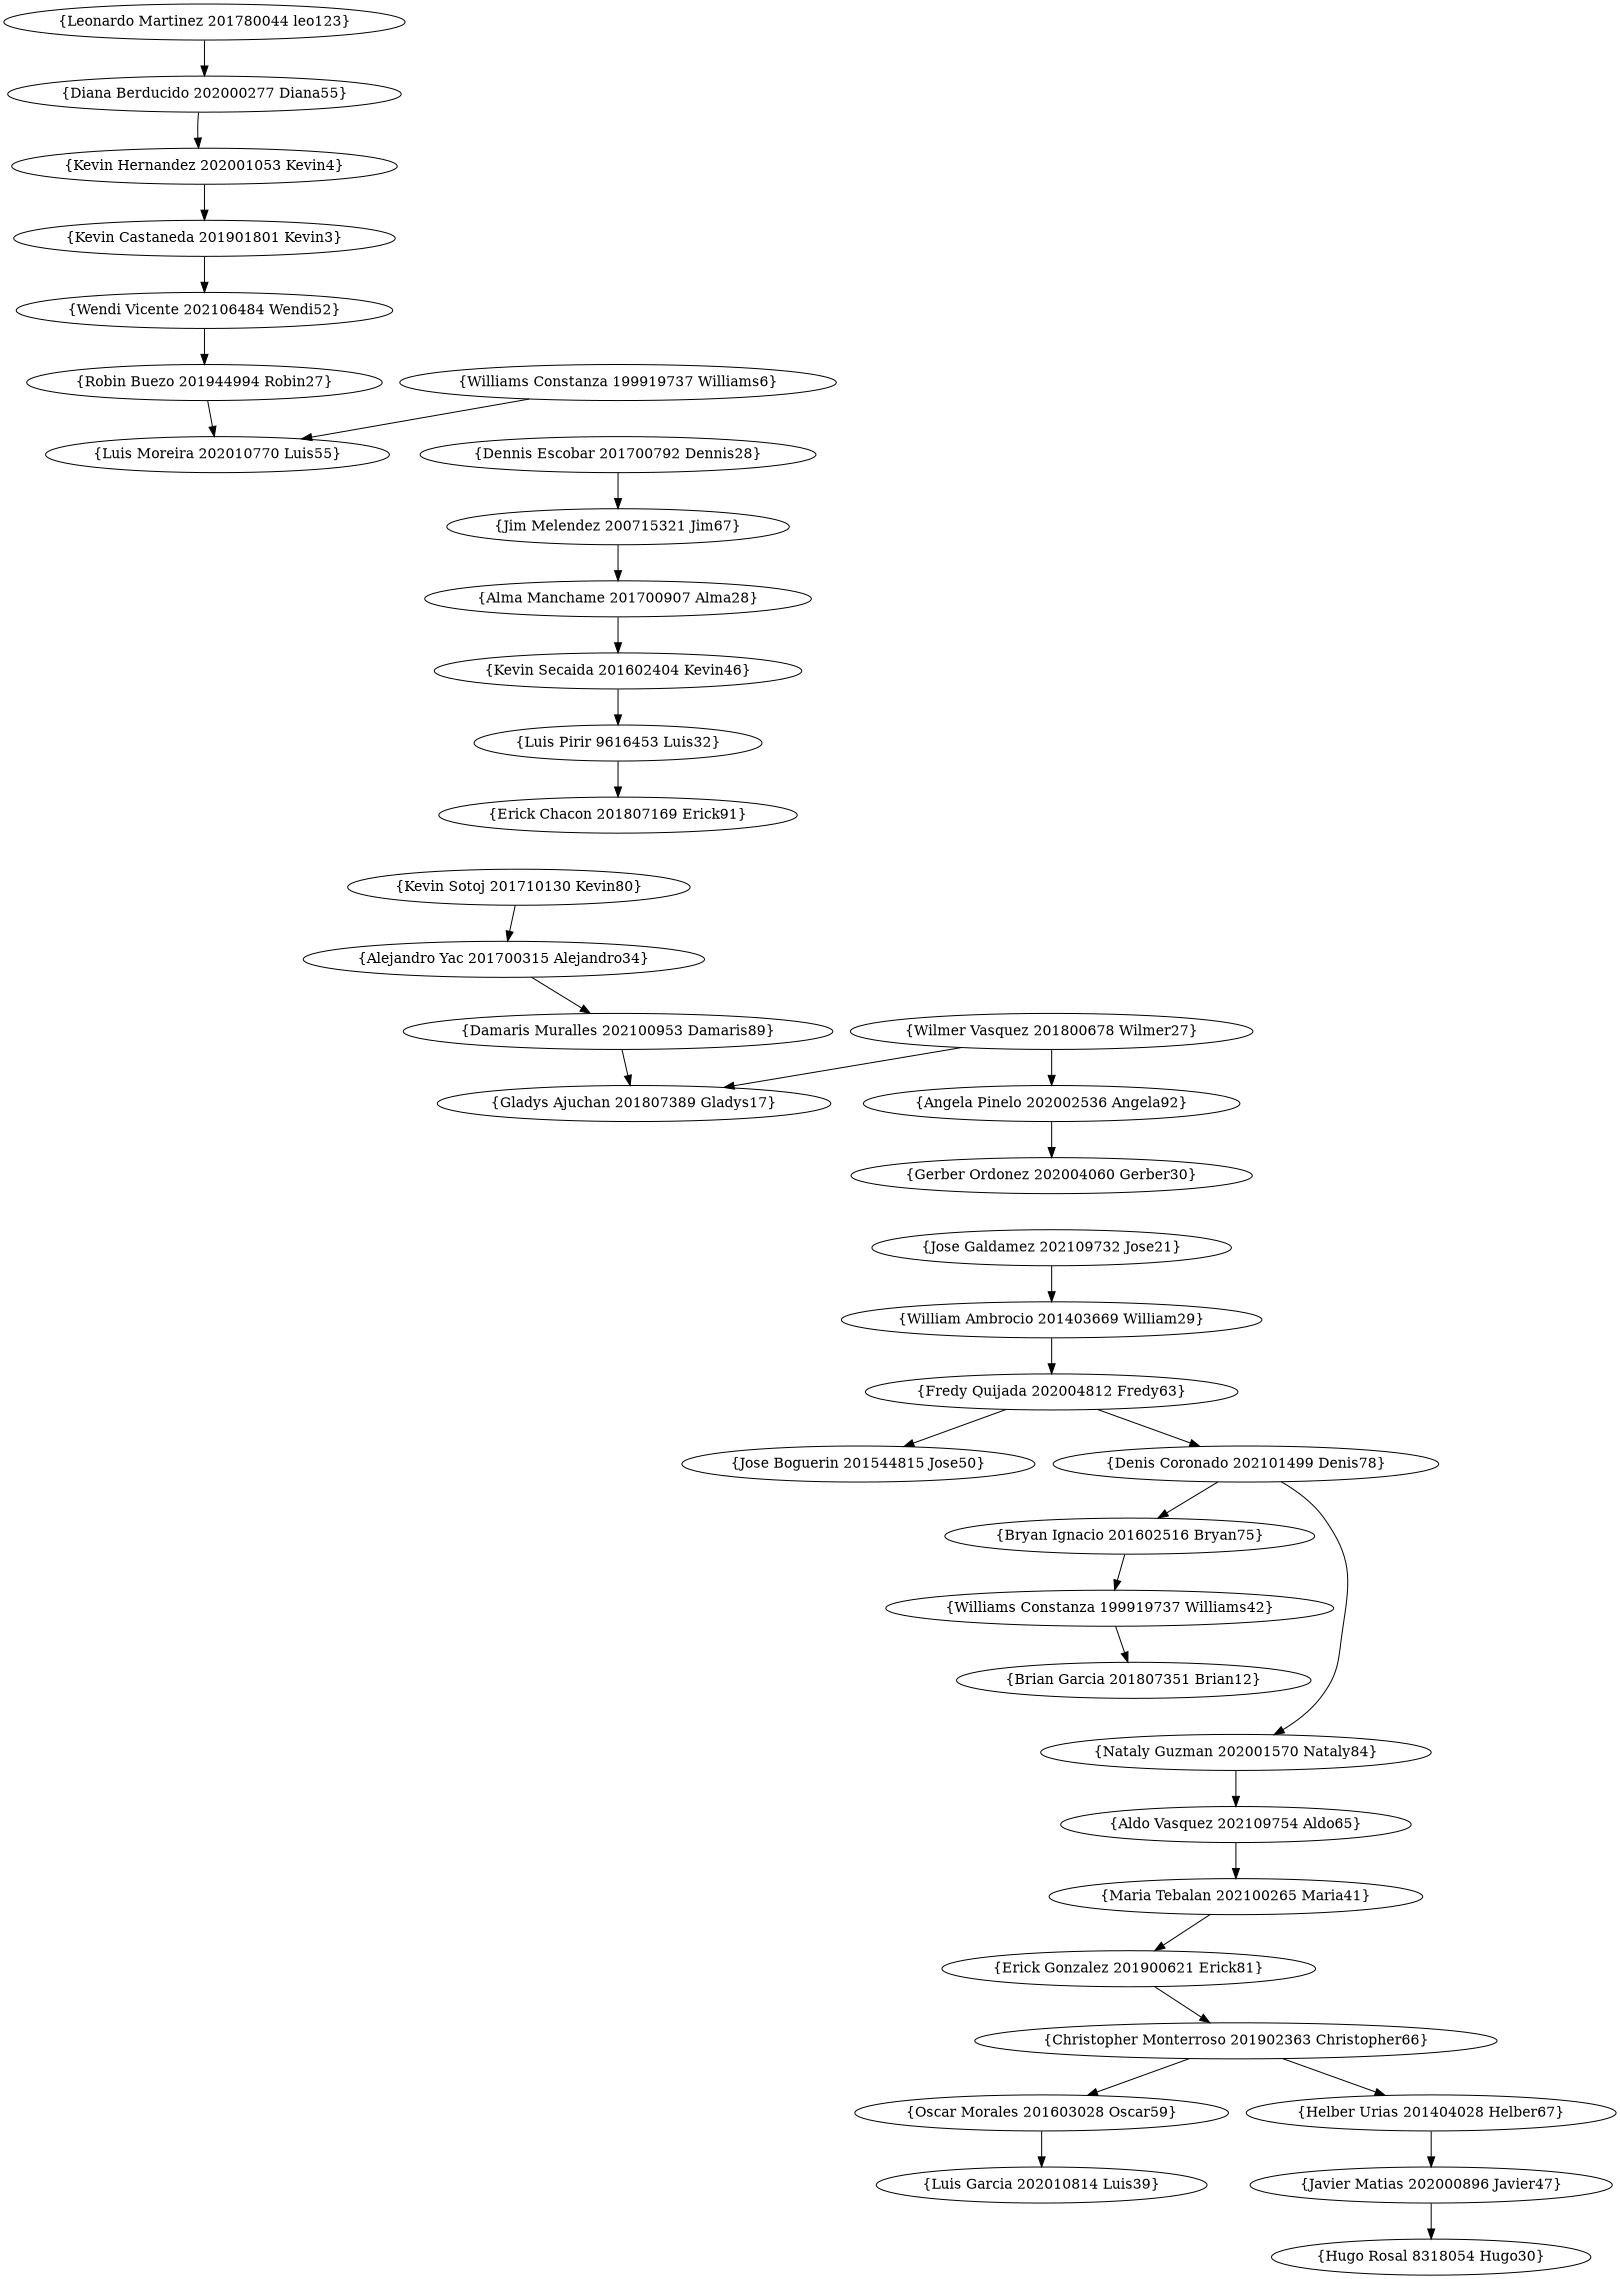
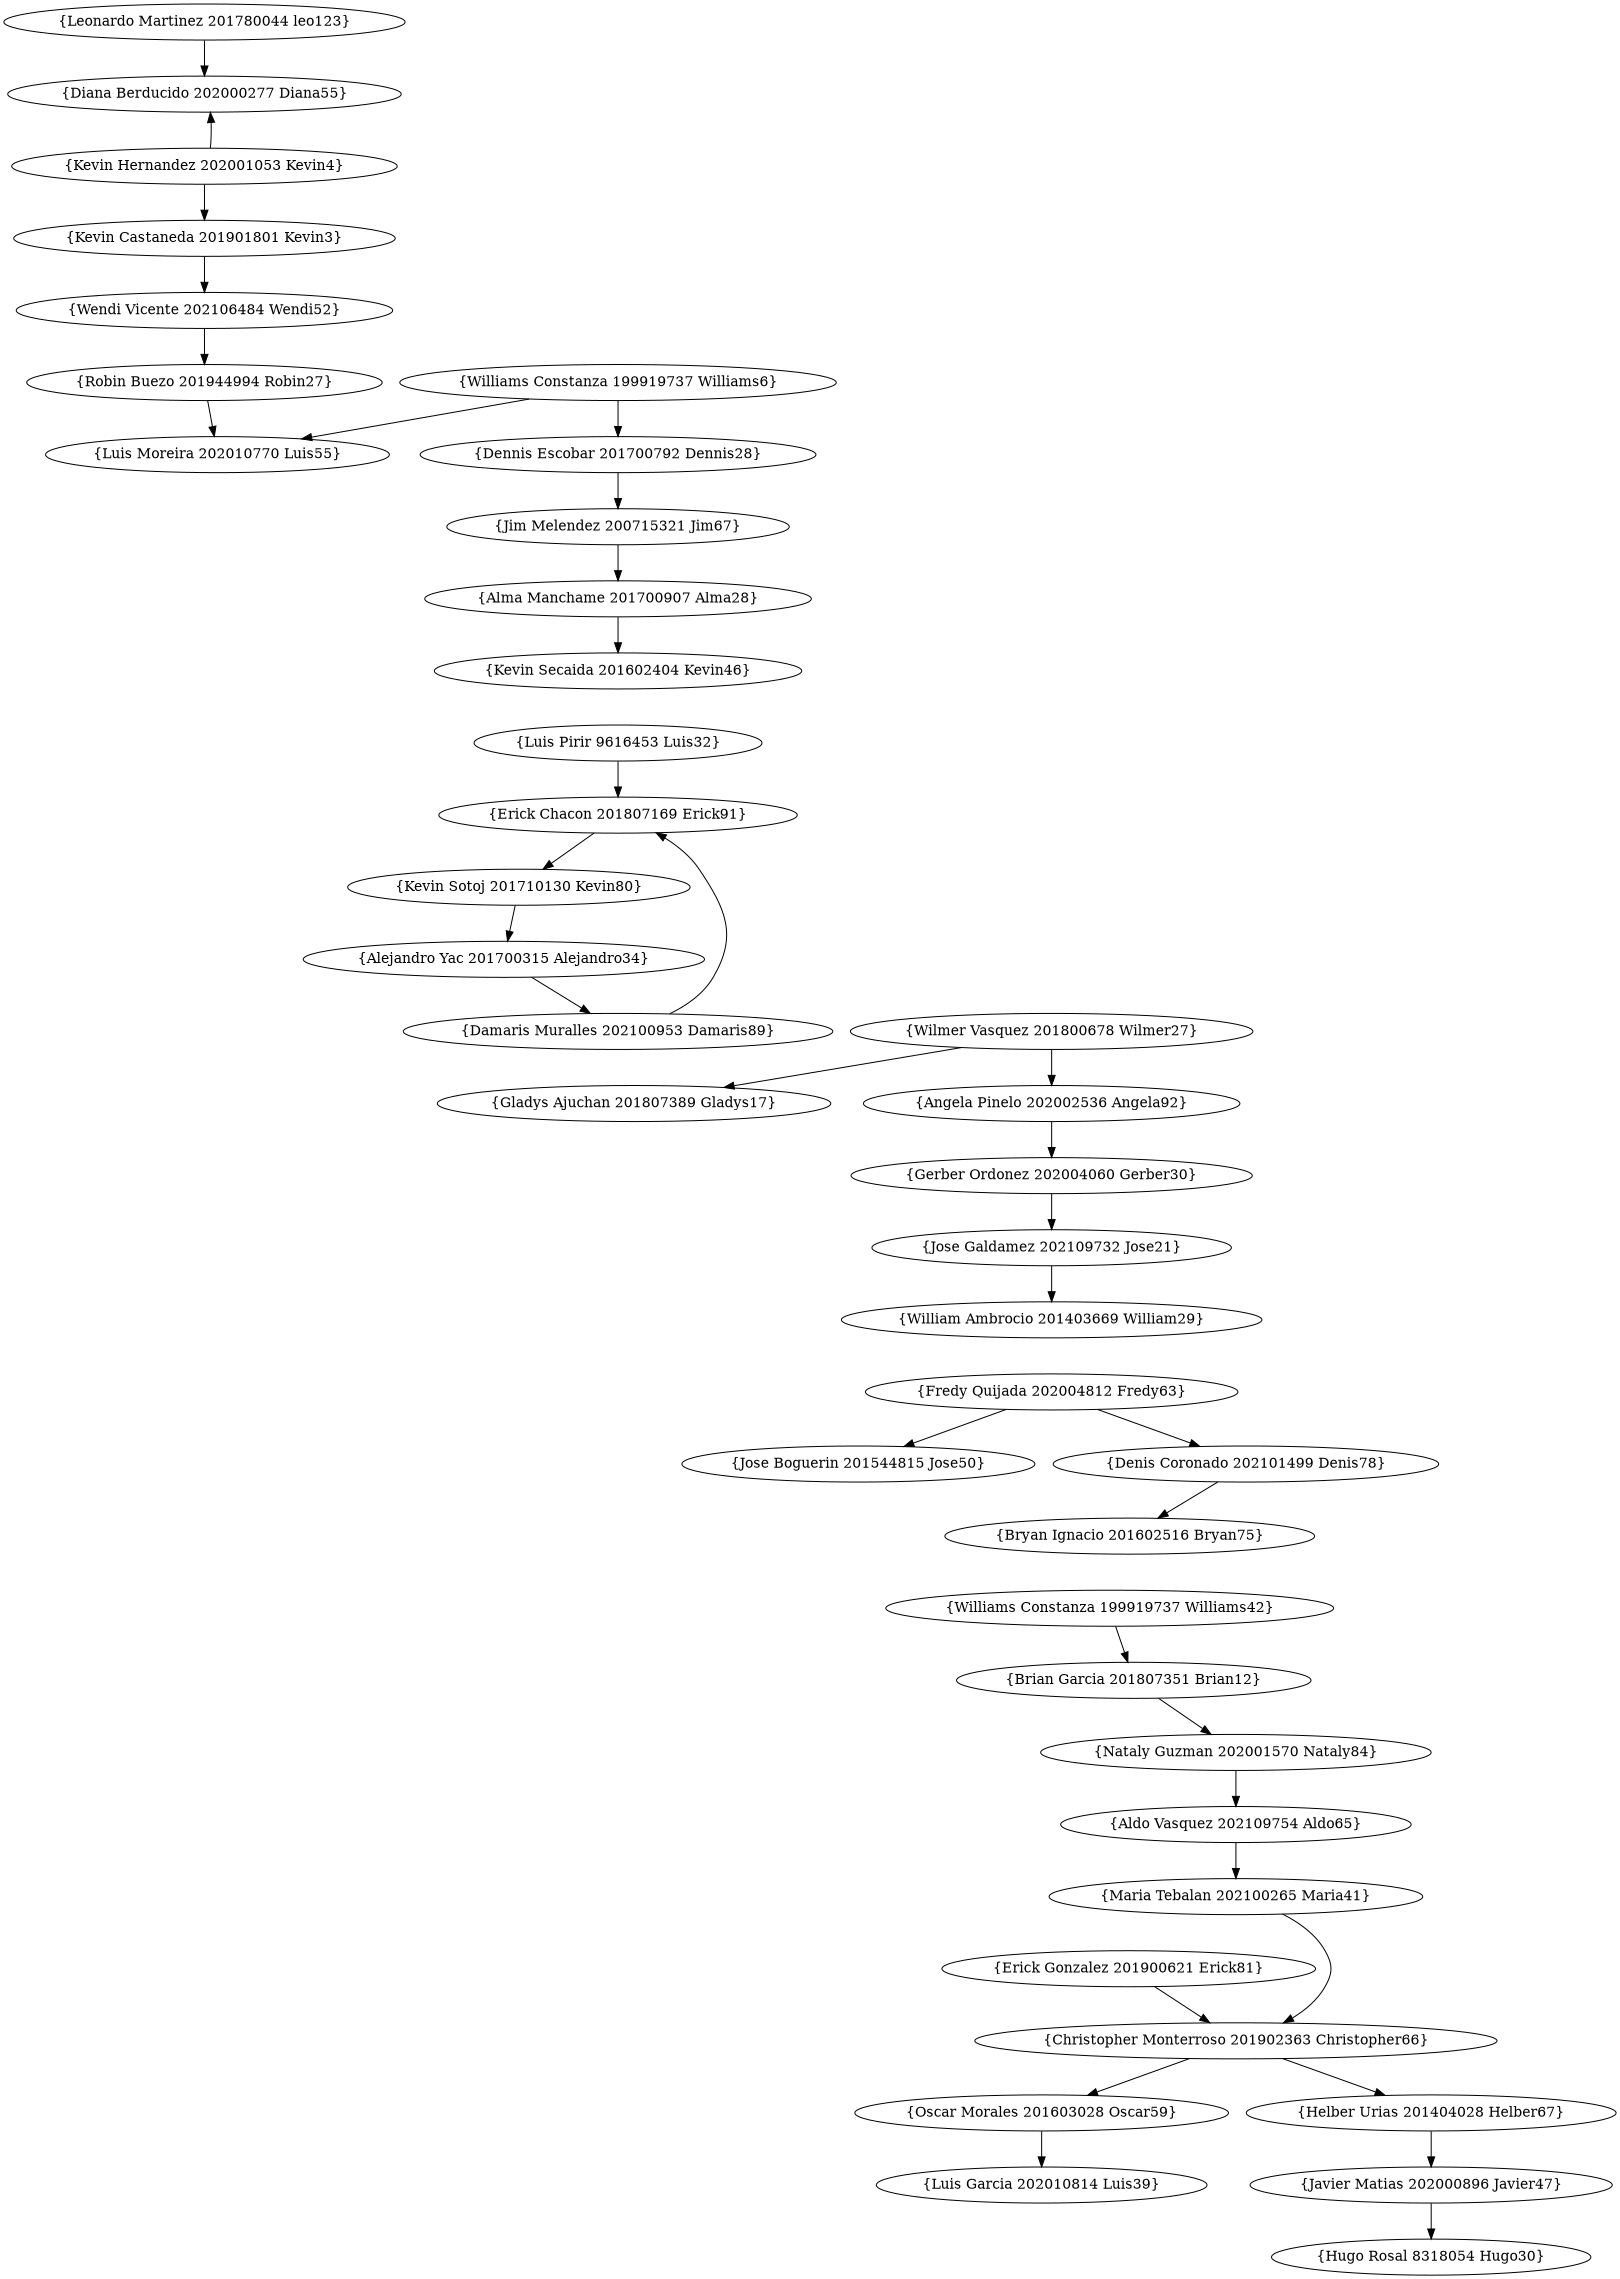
(198, 125) -> (211, 135)
none -> (618, 414)
(618, 702) -> none
none -> (573, 848)
(625, 1063) -> (726, 927)
none -> (1052, 1207)
(1052, 1351) -> none
(1121, 1567) -> none
(1346, 1604) -> (1180, 1713)
(1187, 1930) -> (1330, 1963)
